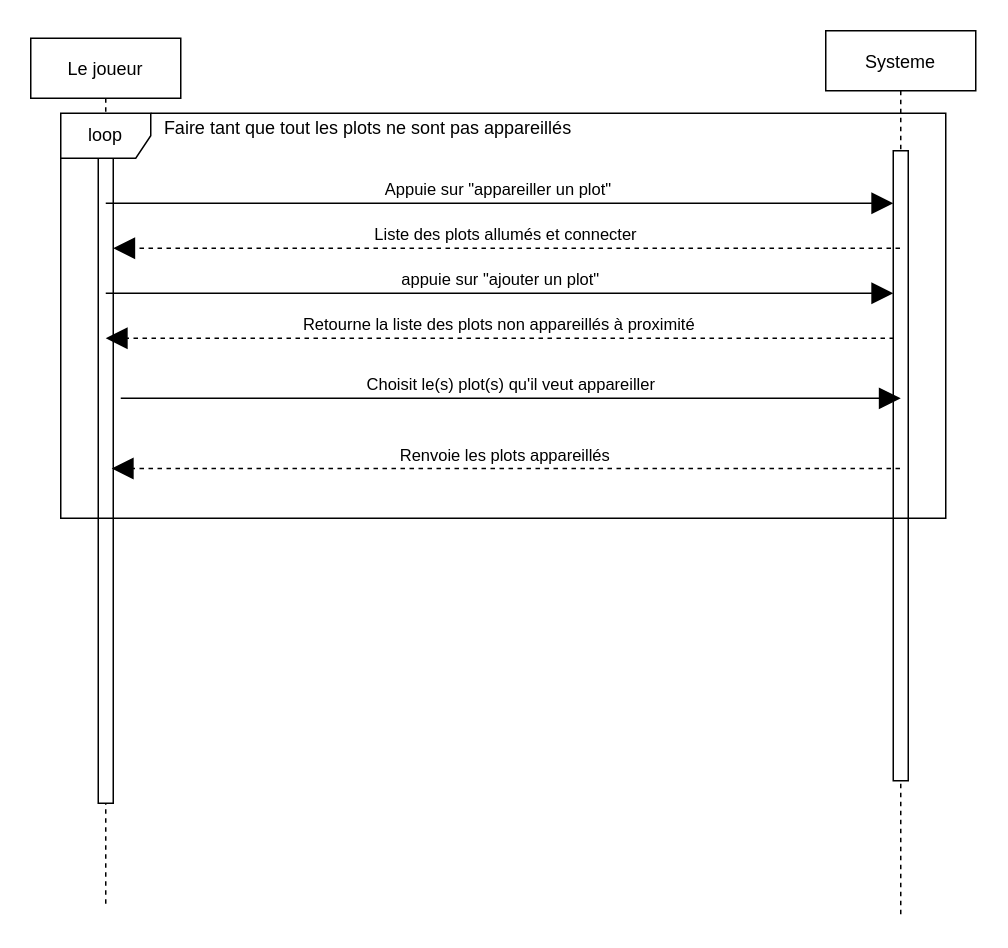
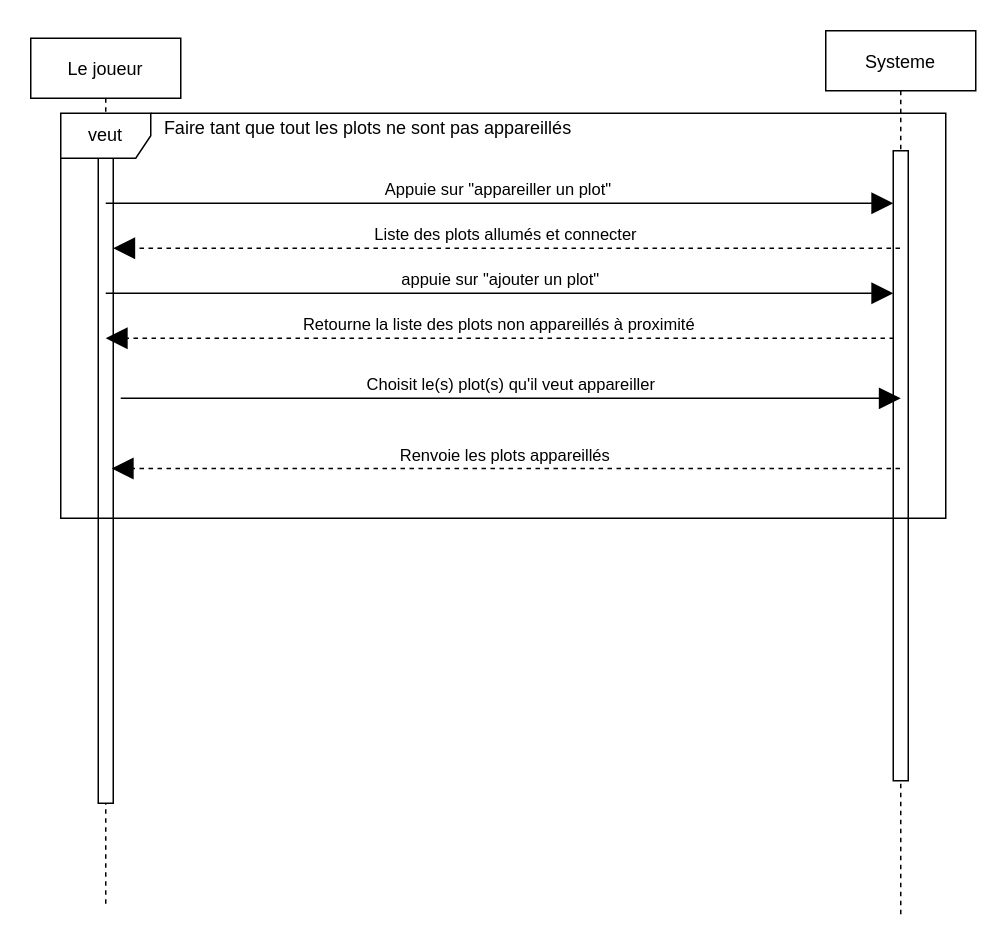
(106, 136) -> (106, 136)
